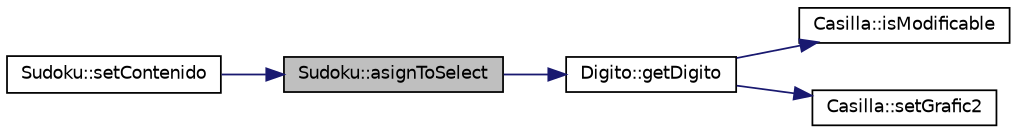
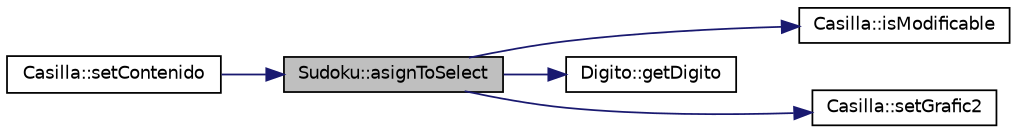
(769, 52) -> (625, 35)
(114, 74) -> (114, 74)
(766, 90) -> (628, 112)
